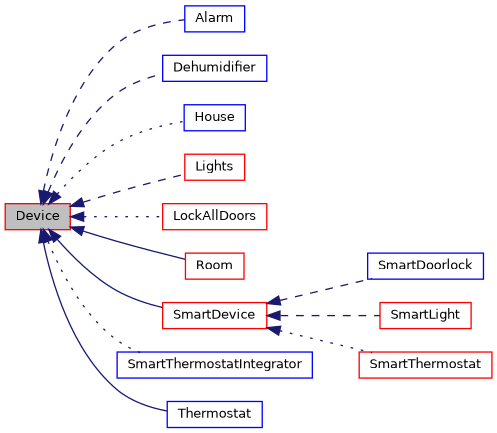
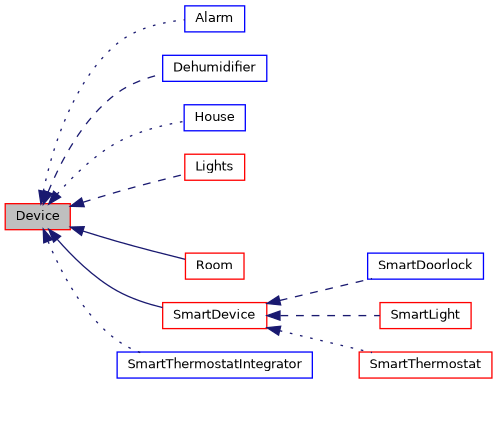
(86, 80) -> (86, 80)
(215, 217) -> none
(215, 414) -> none
